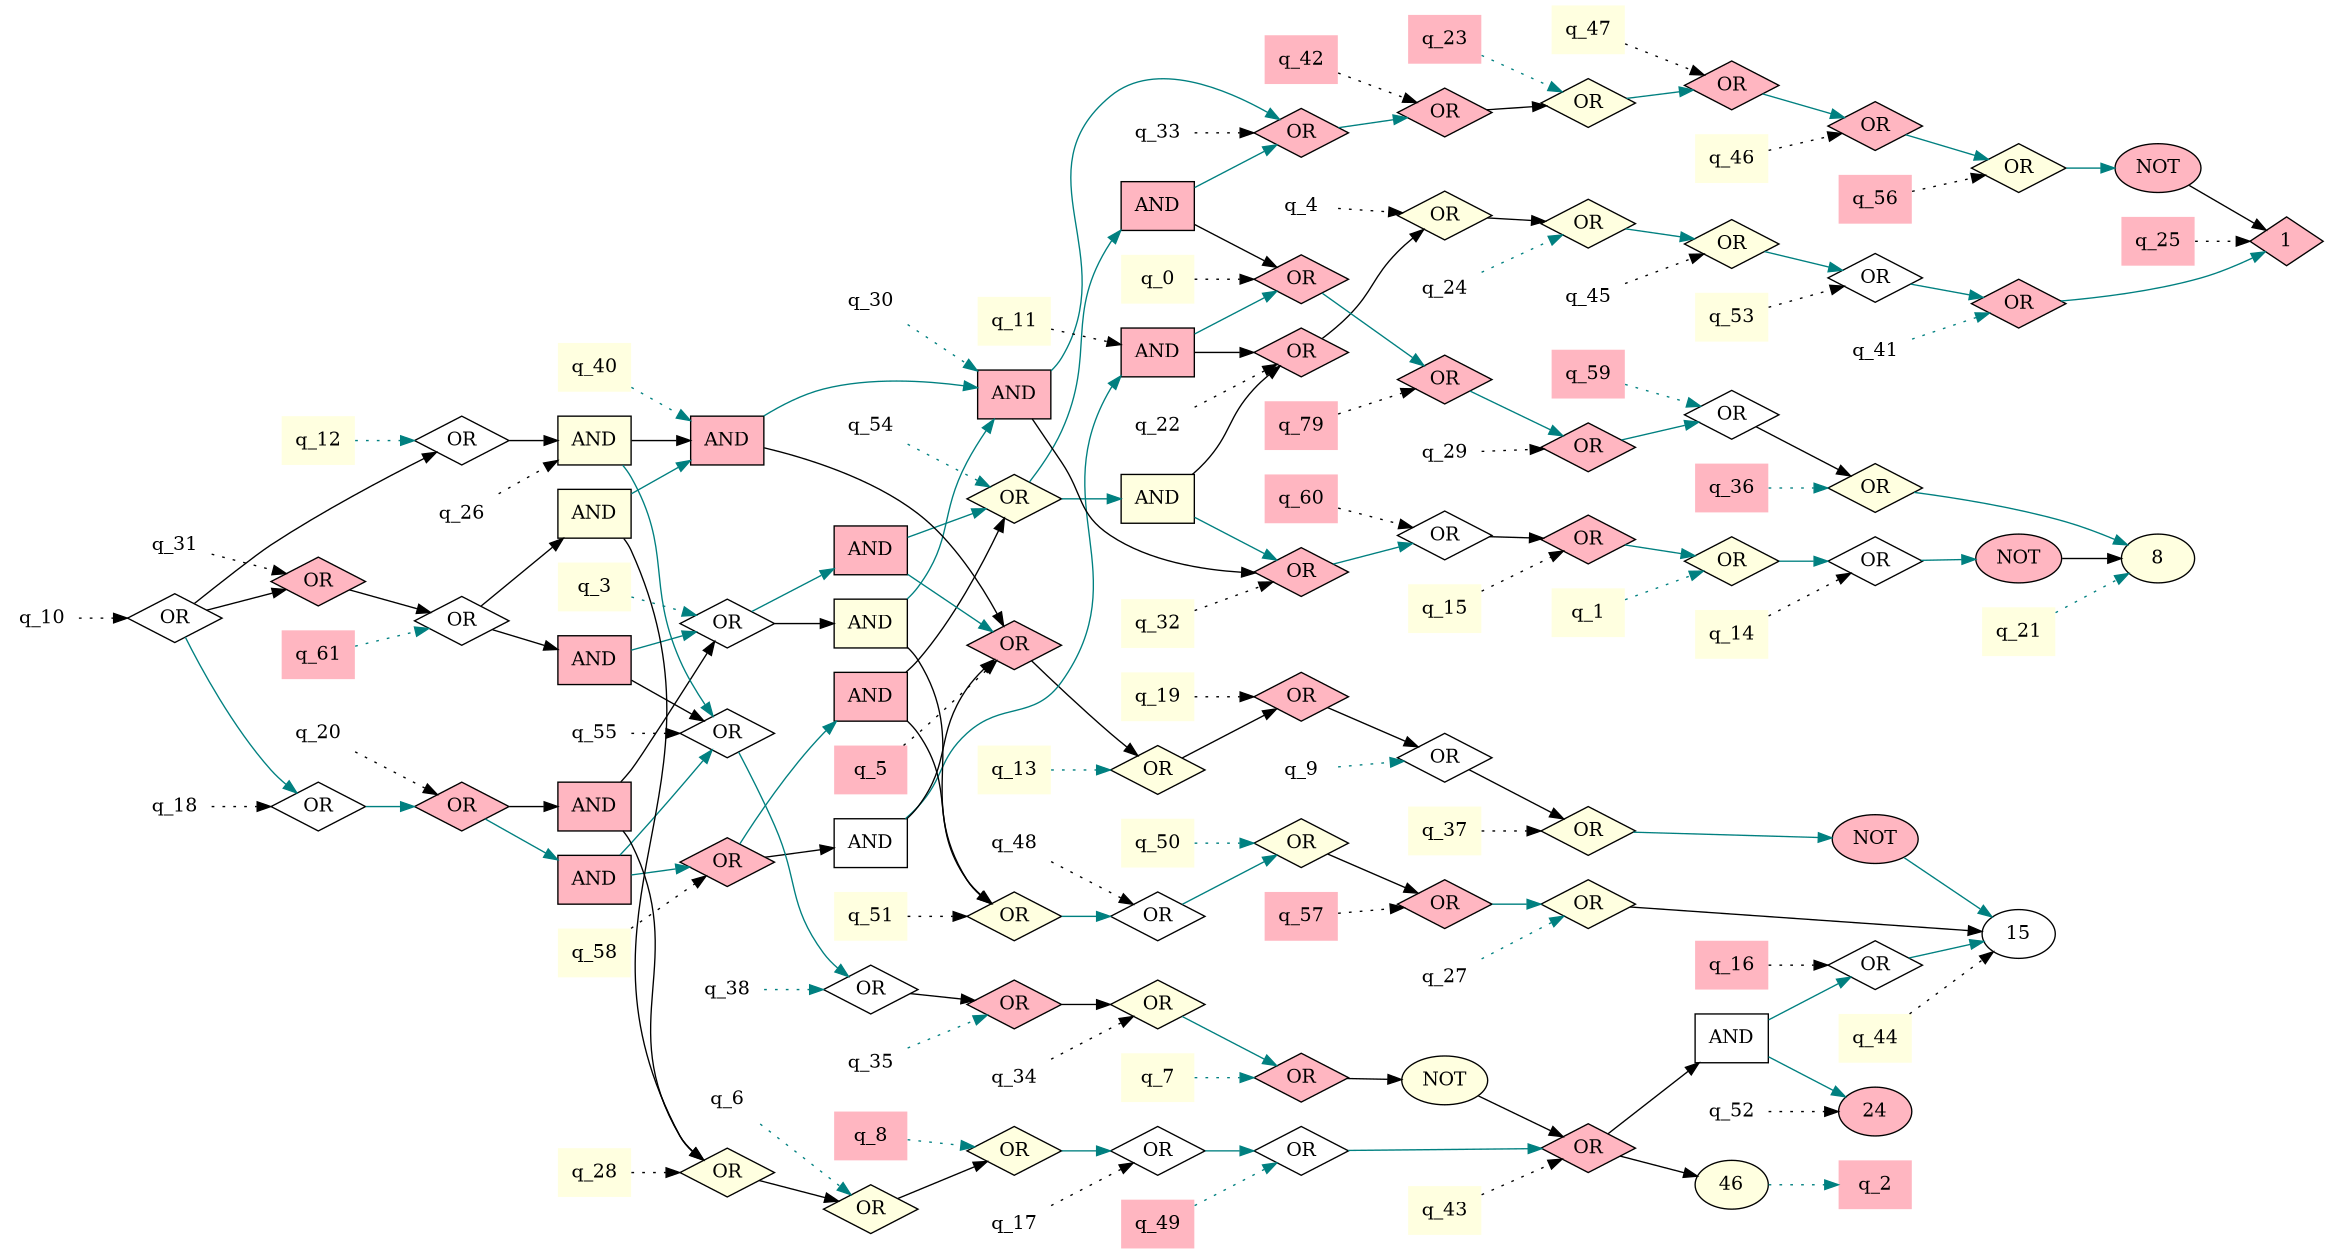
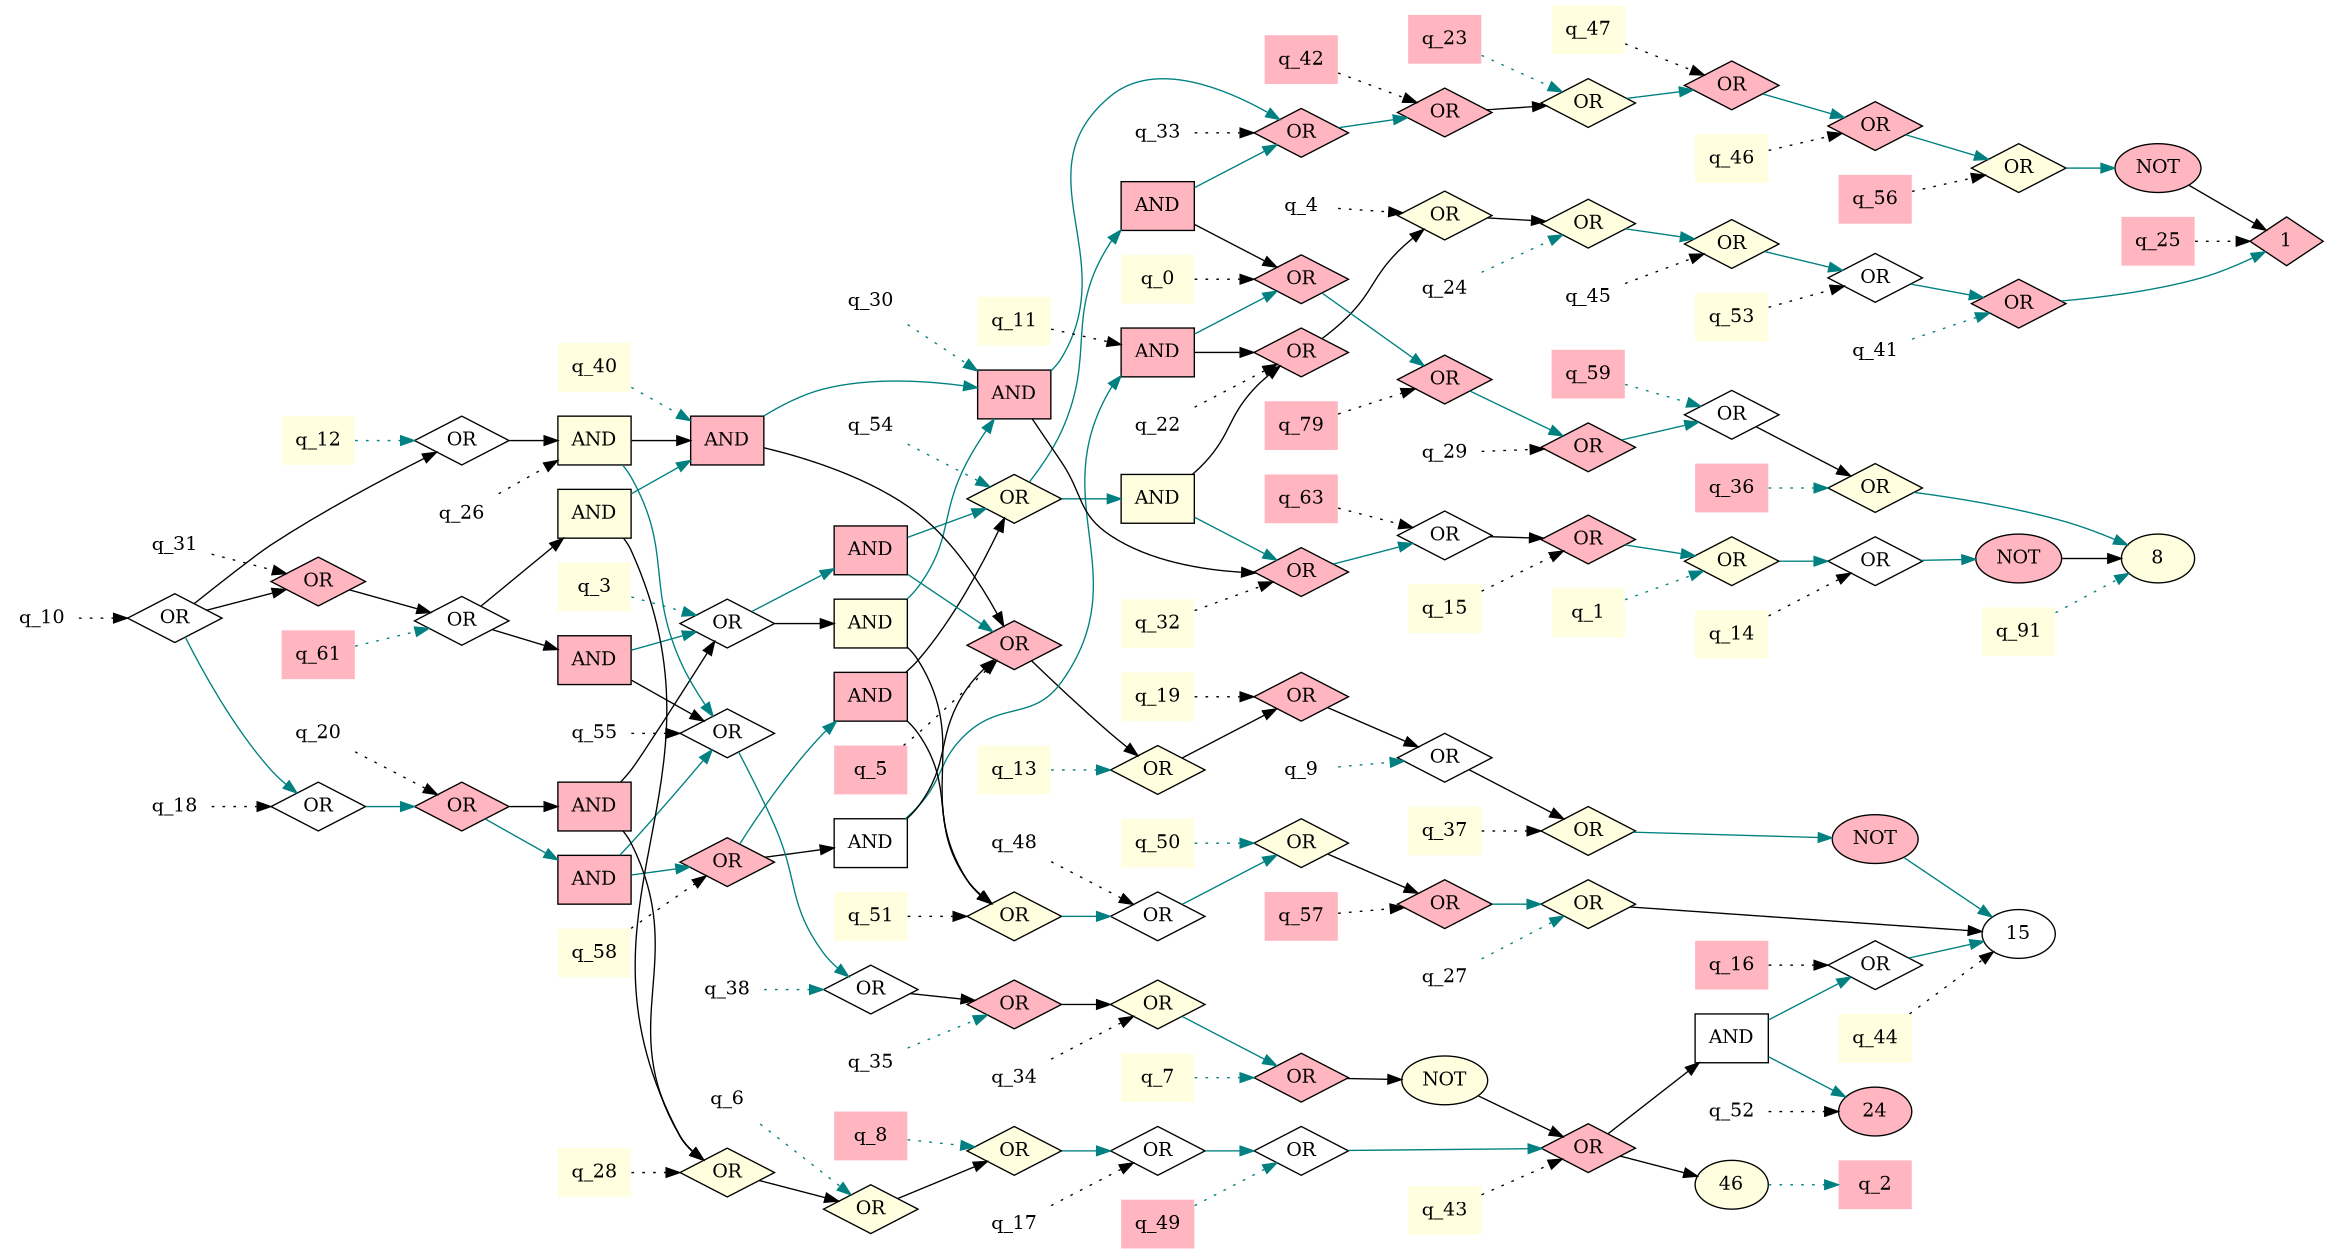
(1301, 499) -> (1301, 499)
(2019, 632) -> (2019, 632)
